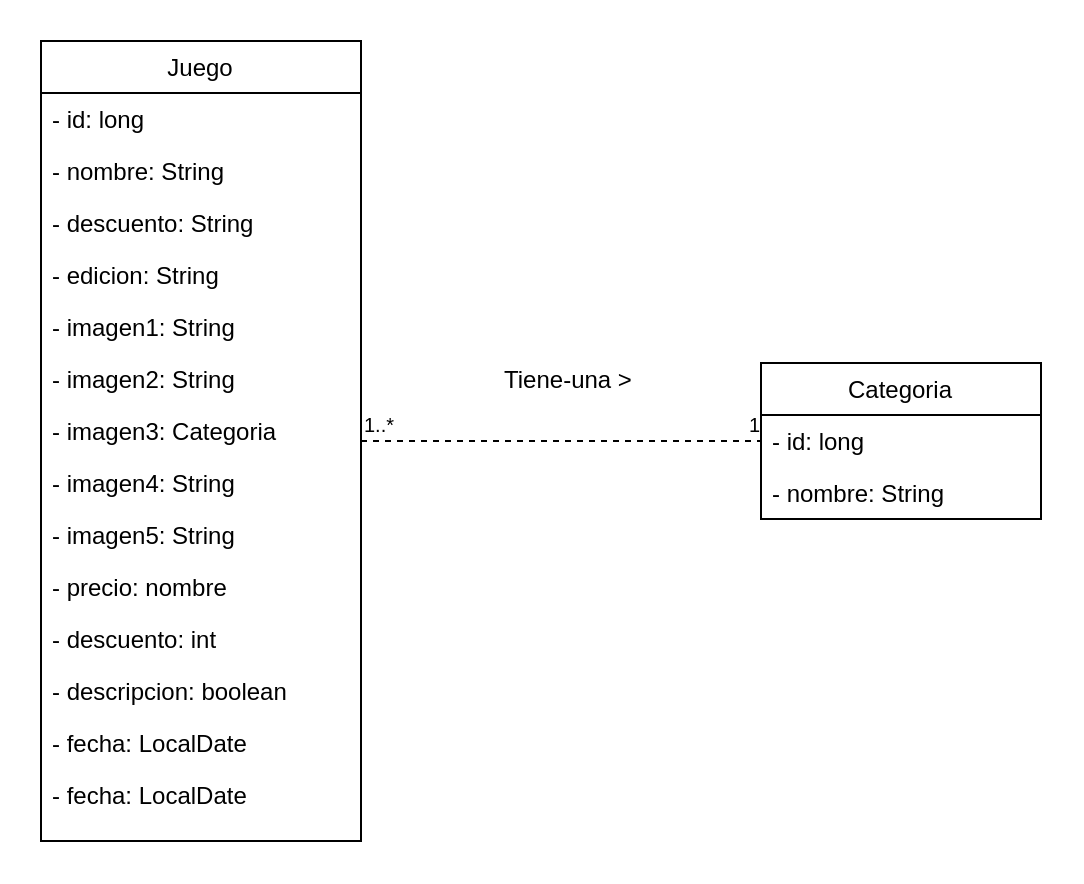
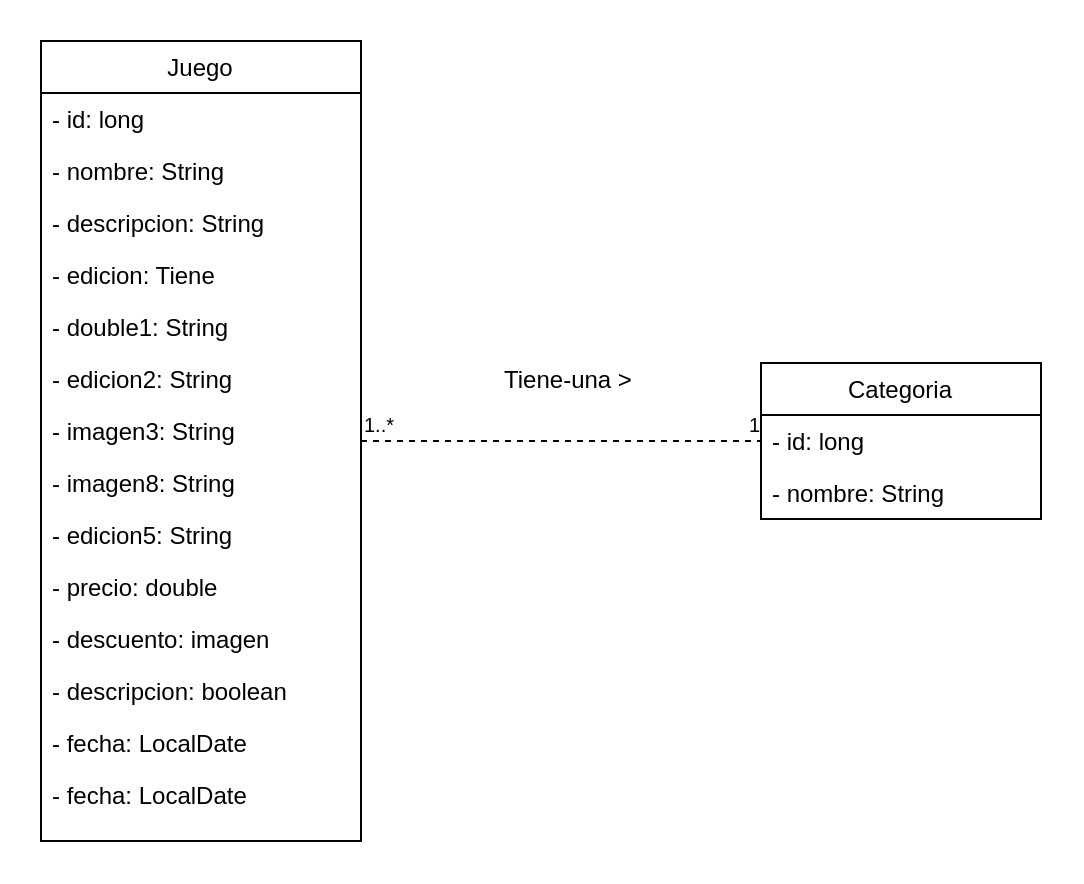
(167, 224) -> (174, 224)
(148, 276) -> (141, 276)
(151, 328) -> (151, 328)
(151, 380) -> (154, 380)
(171, 432) -> (151, 432)
(151, 484) -> (151, 484)
(151, 536) -> (154, 536)
(147, 588) -> (144, 588)
(147, 640) -> (167, 640)
